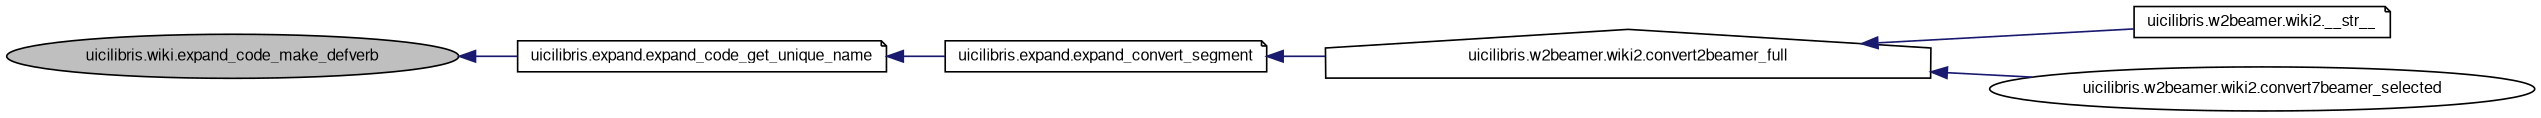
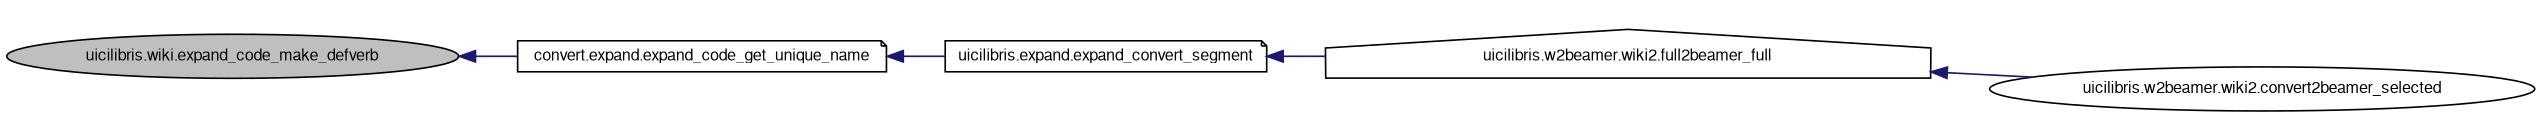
(2262, 22) -> none
(702, 56) -> (702, 56)
(1628, 56) -> (1628, 56)
(2262, 89) -> (2262, 89)
